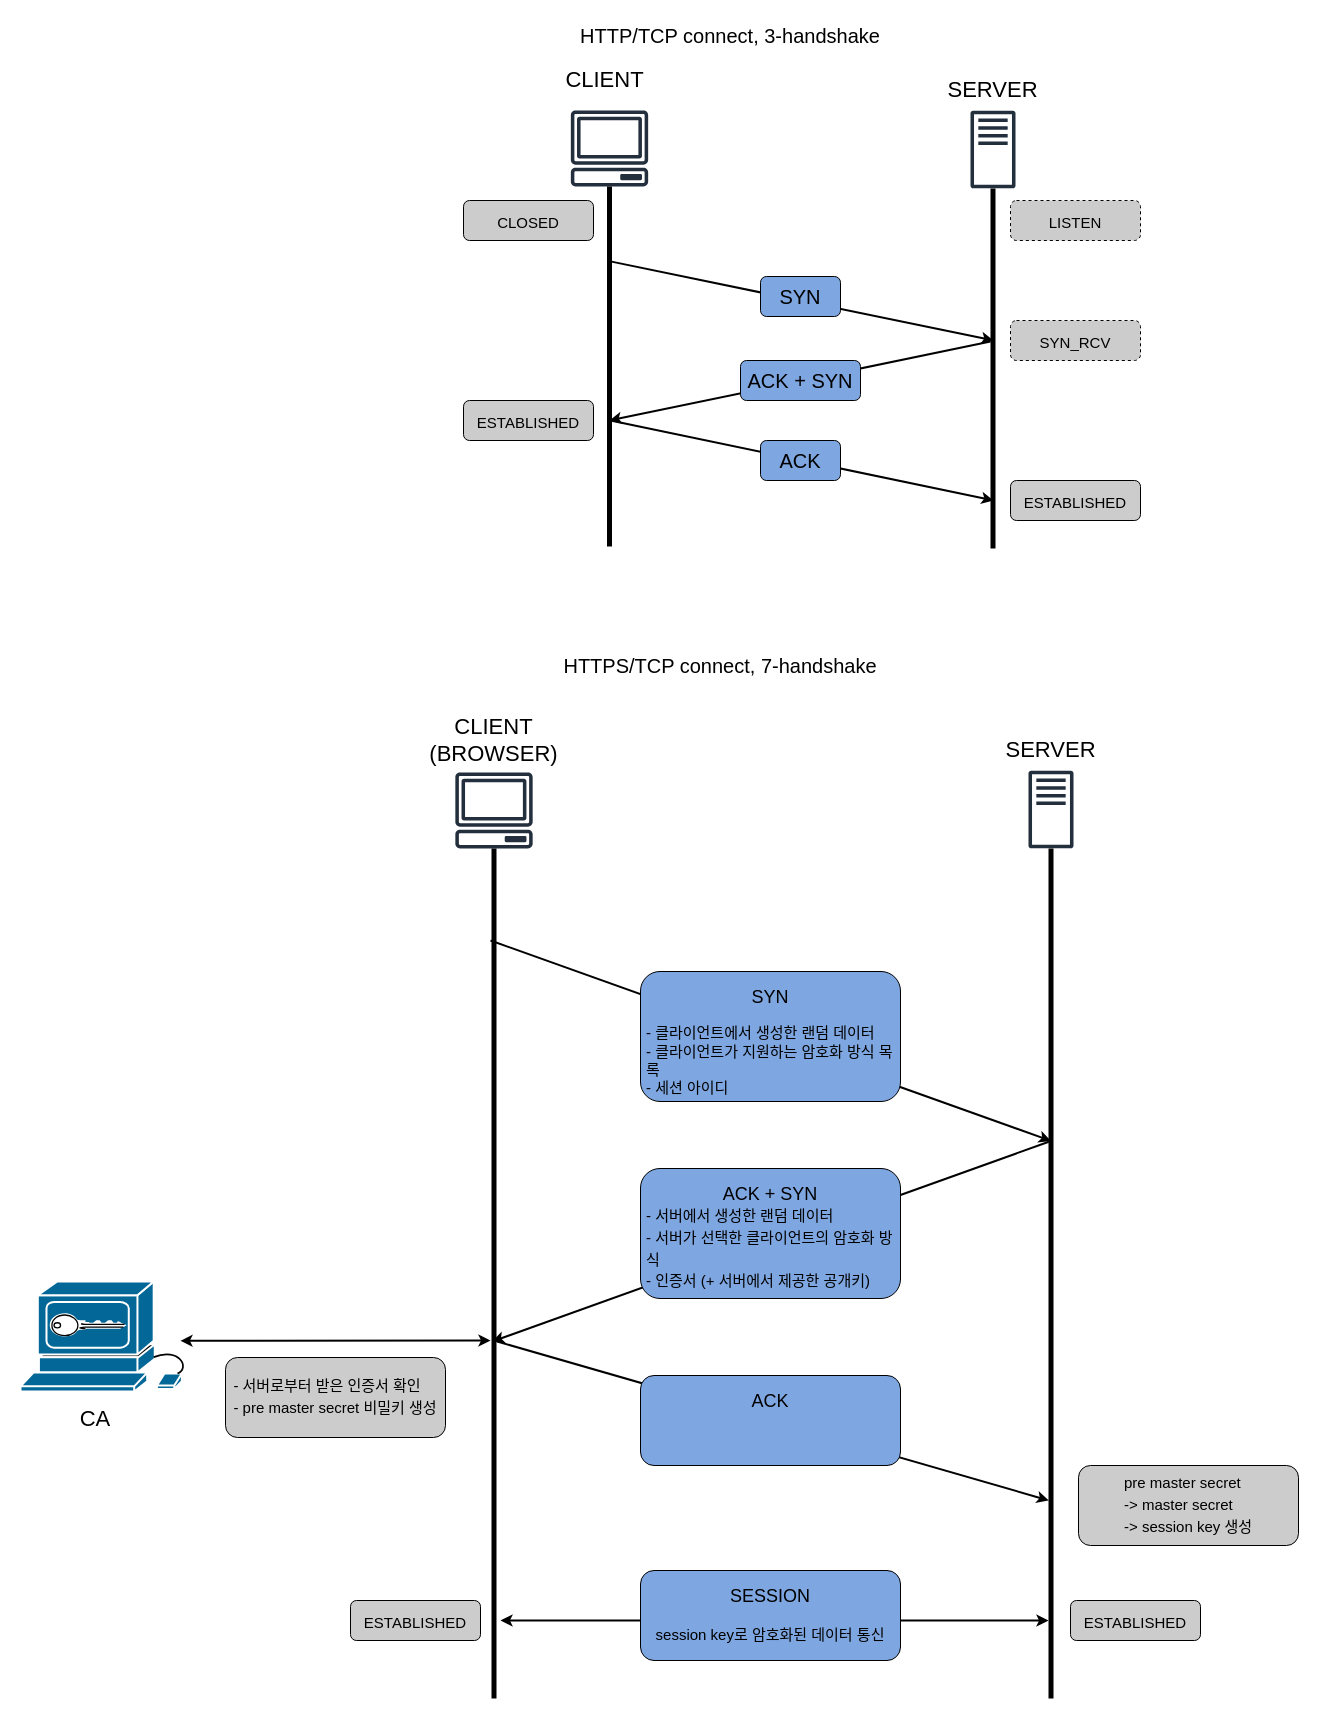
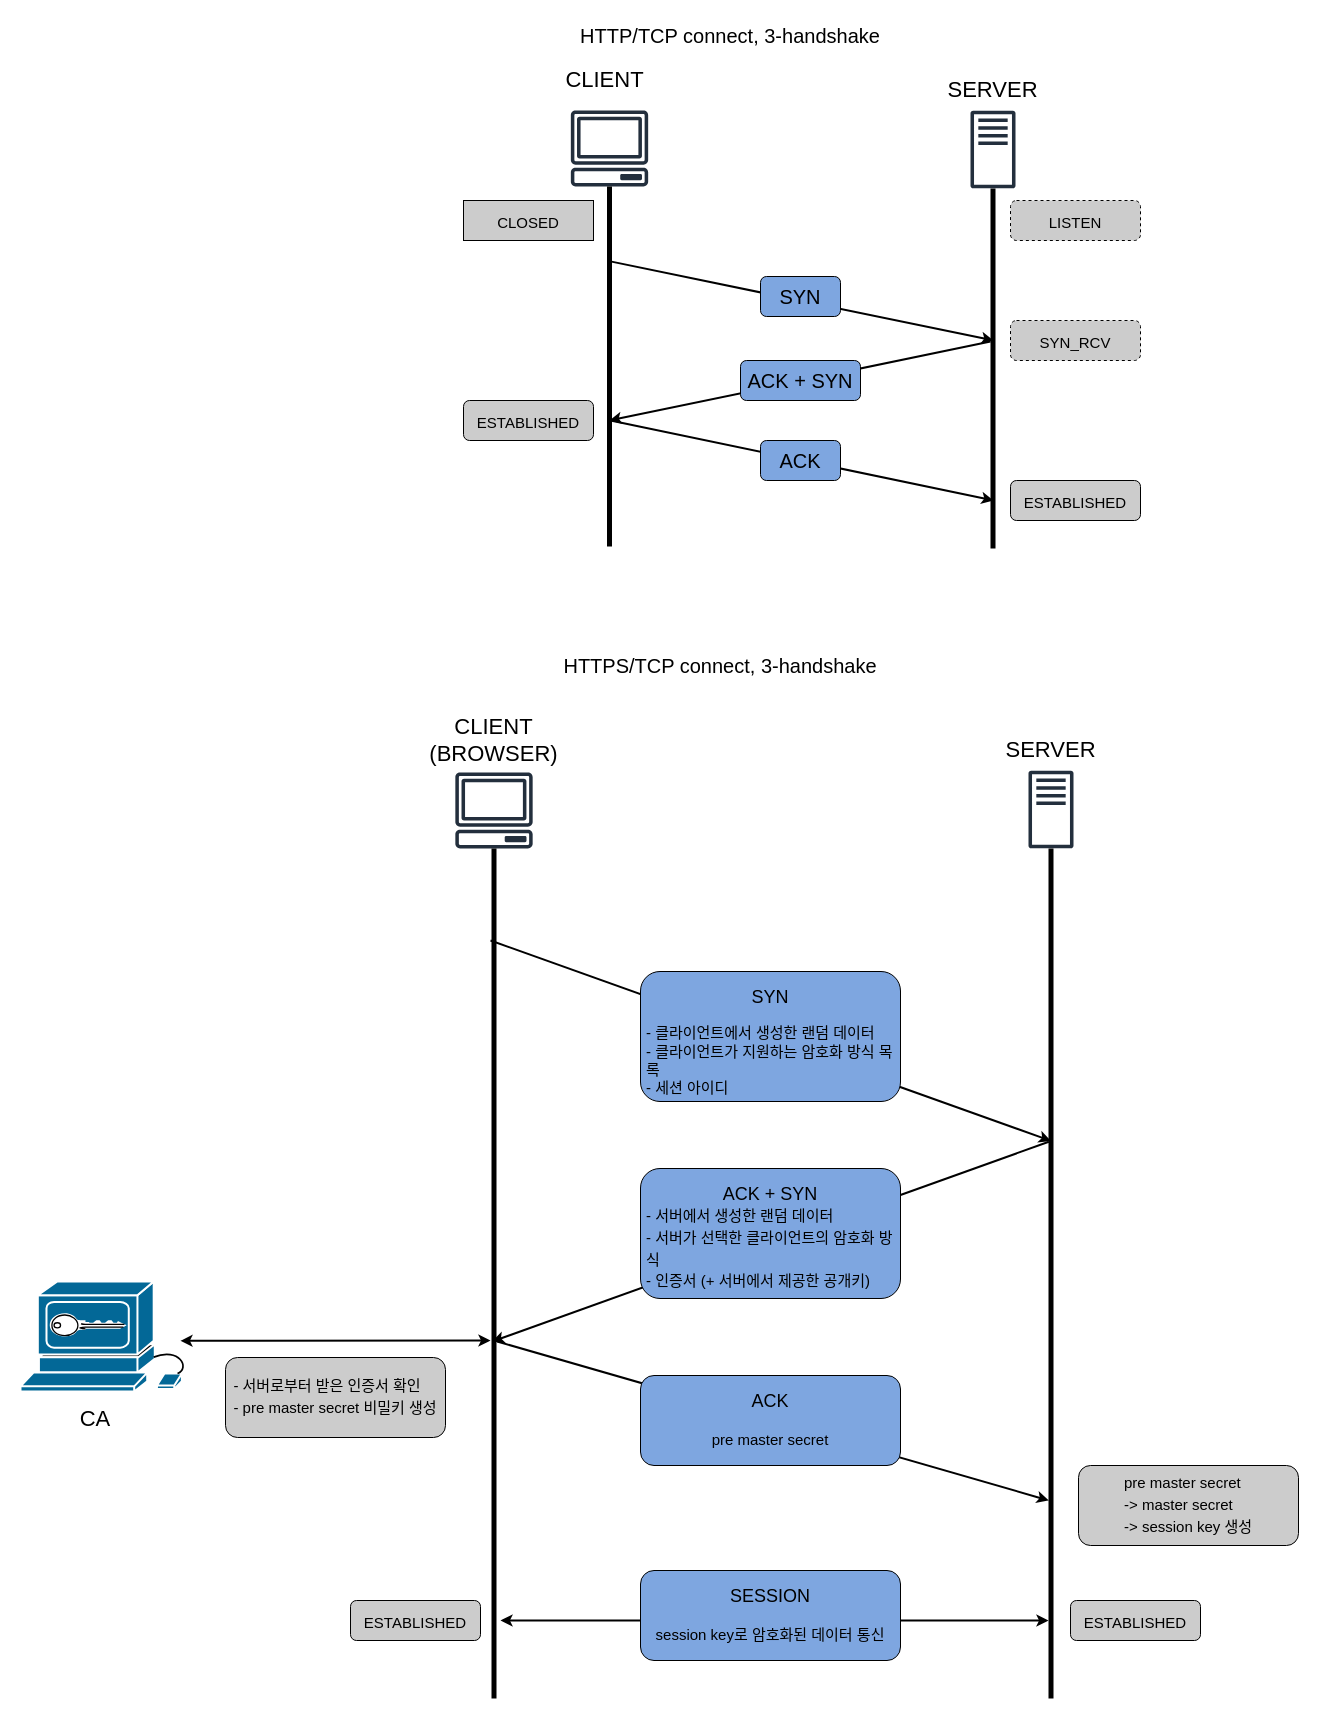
(529, 221) -> (529, 221)
(721, 666) -> (721, 666)
none -> (771, 1440)
